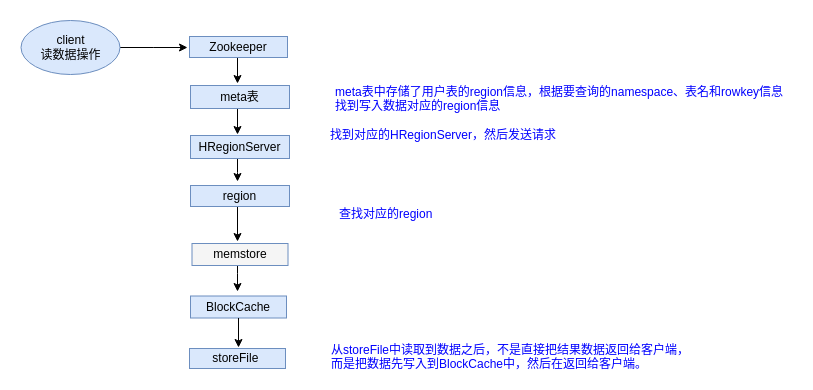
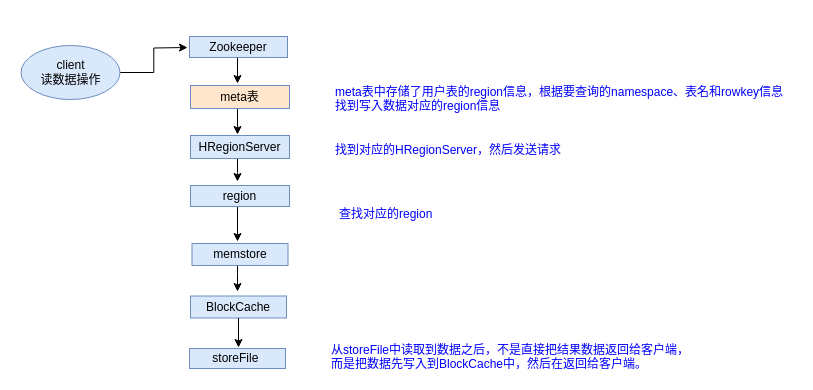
(71, 48) -> (71, 73)
(240, 97) -> (240, 97)
(447, 132) -> (452, 147)
(240, 255) -> (240, 255)
